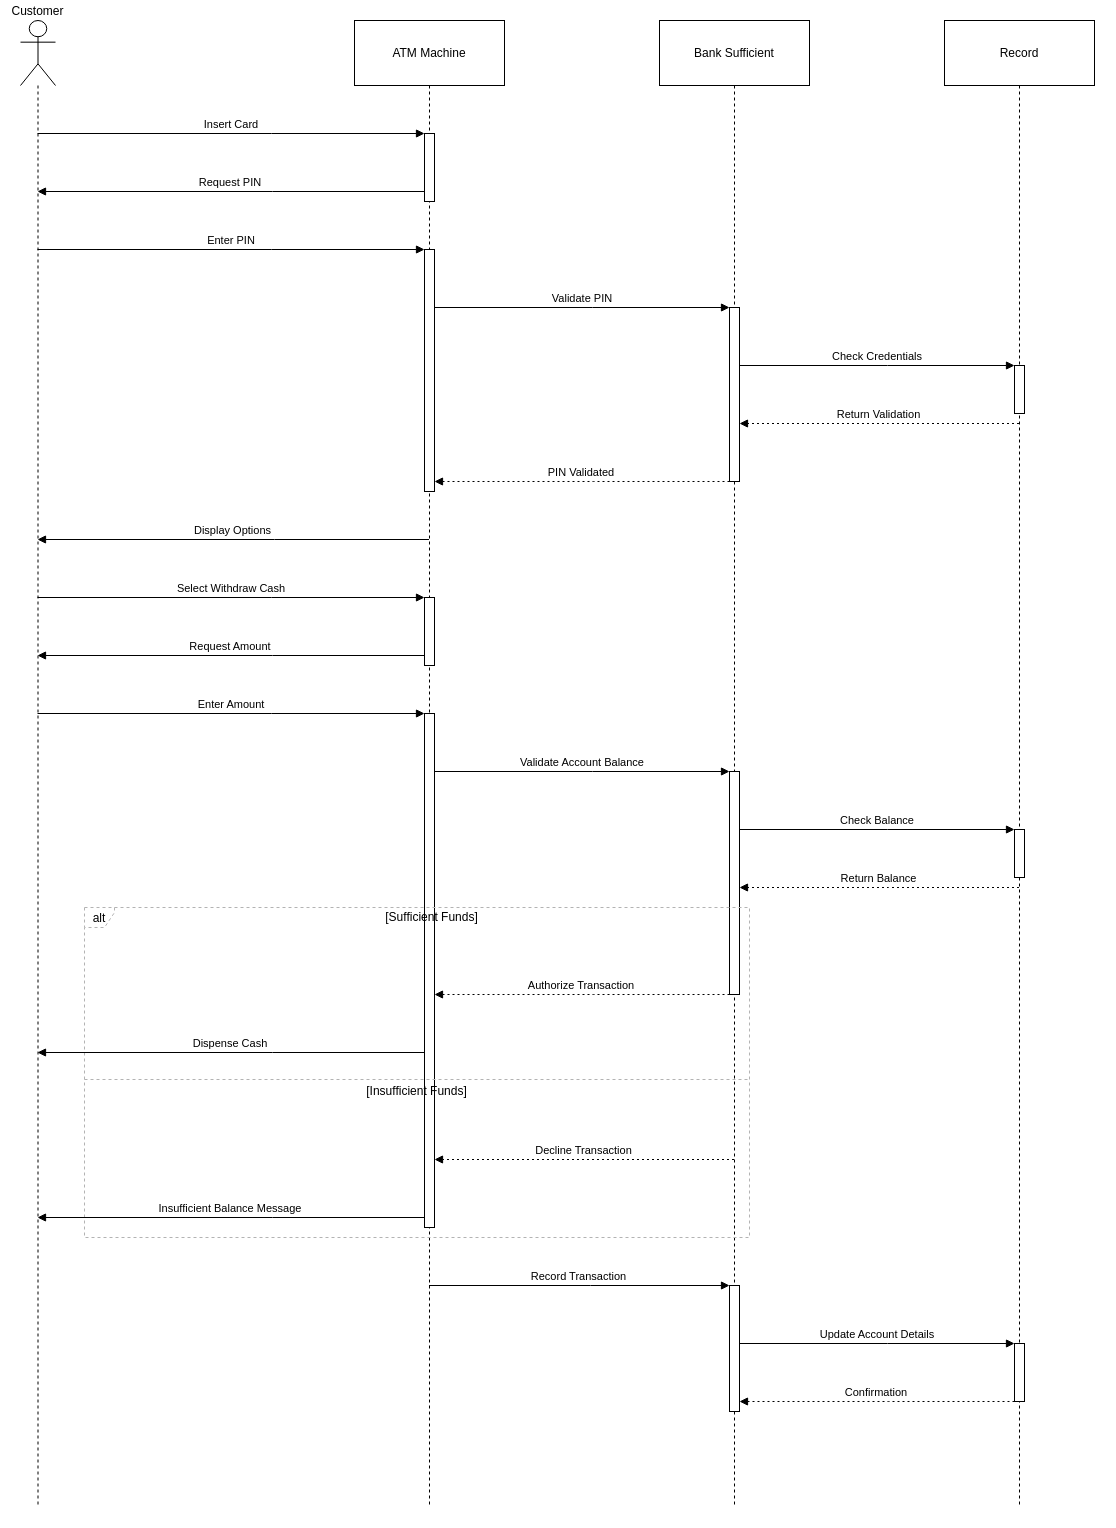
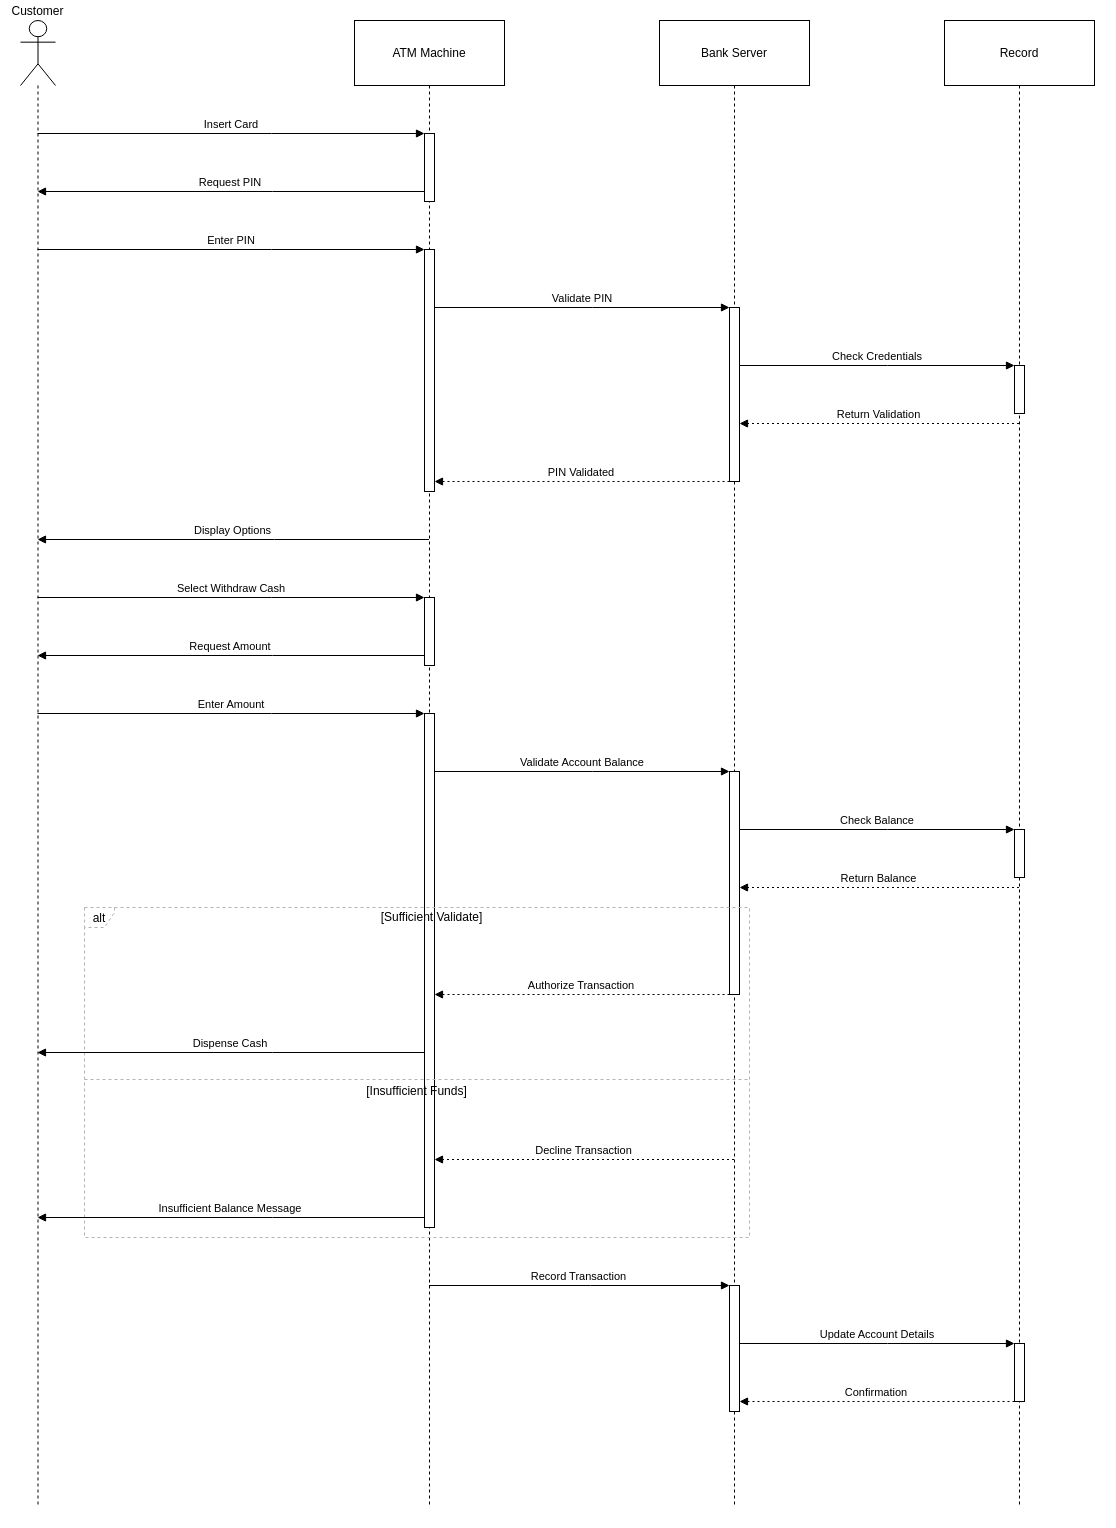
(735, 54) -> (735, 54)
(432, 918) -> (432, 918)
